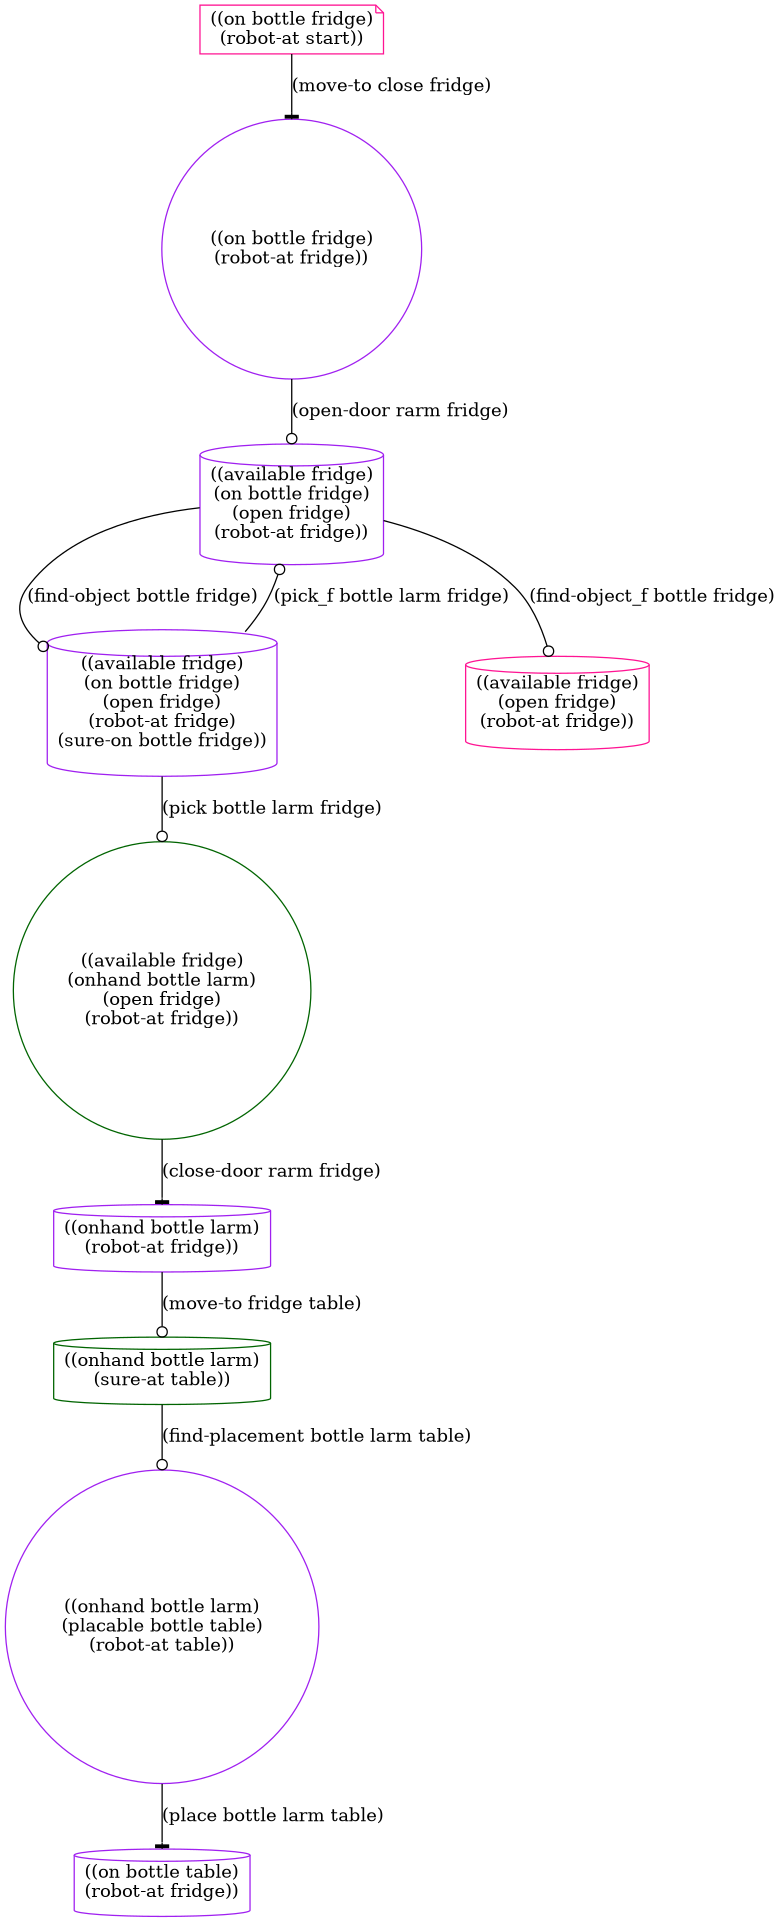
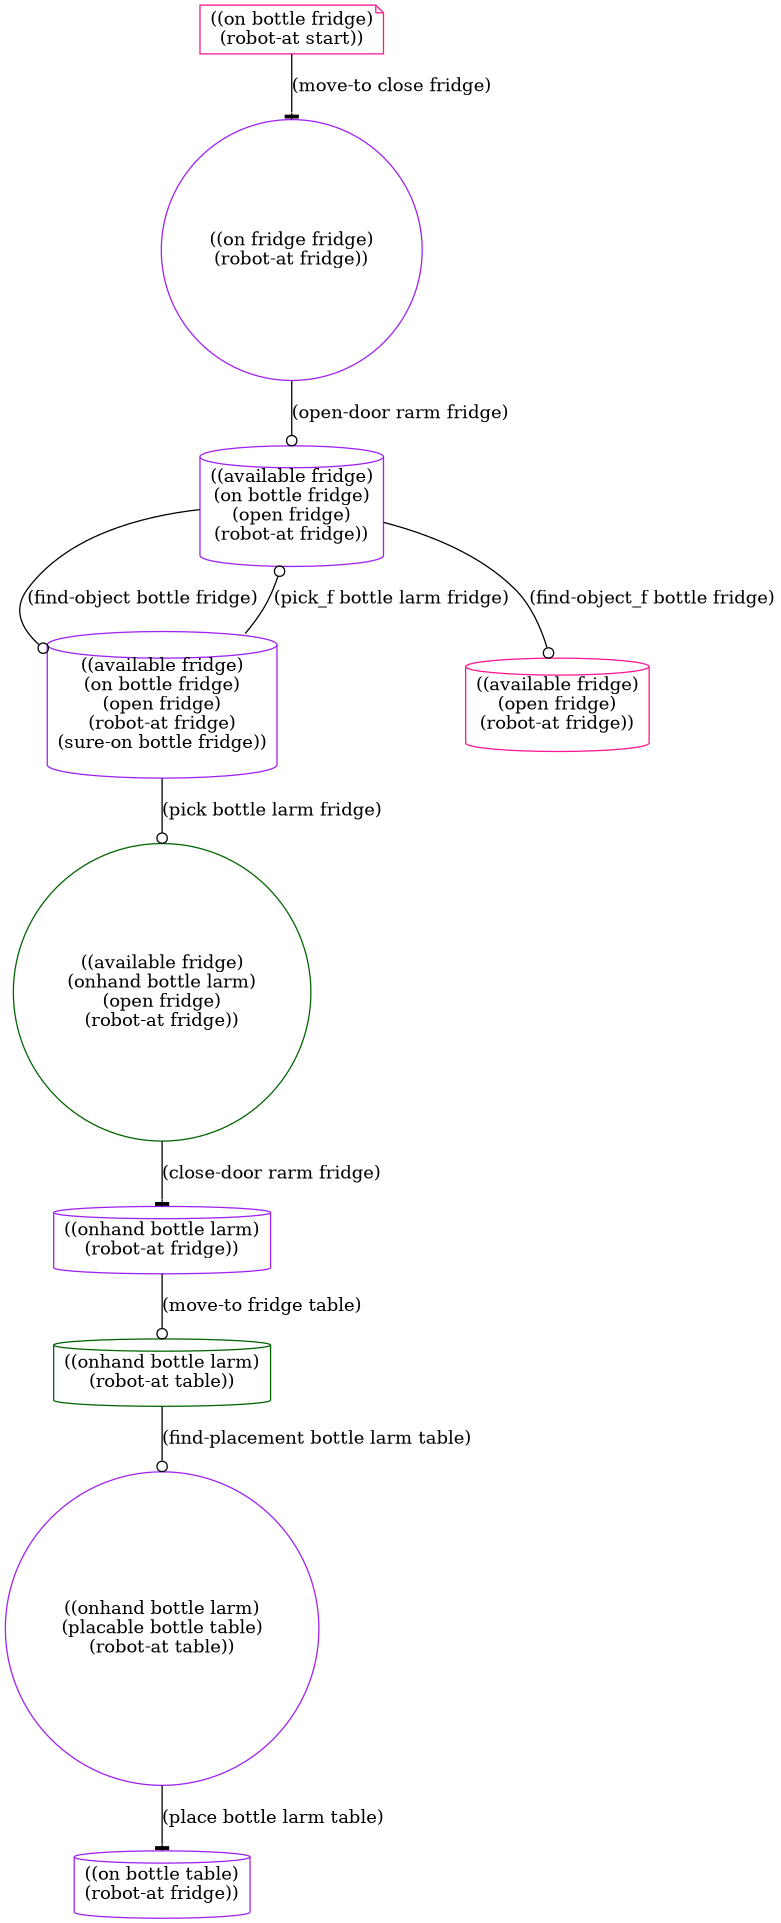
(292, 249) -> (292, 250)
(162, 1371) -> (162, 1373)
